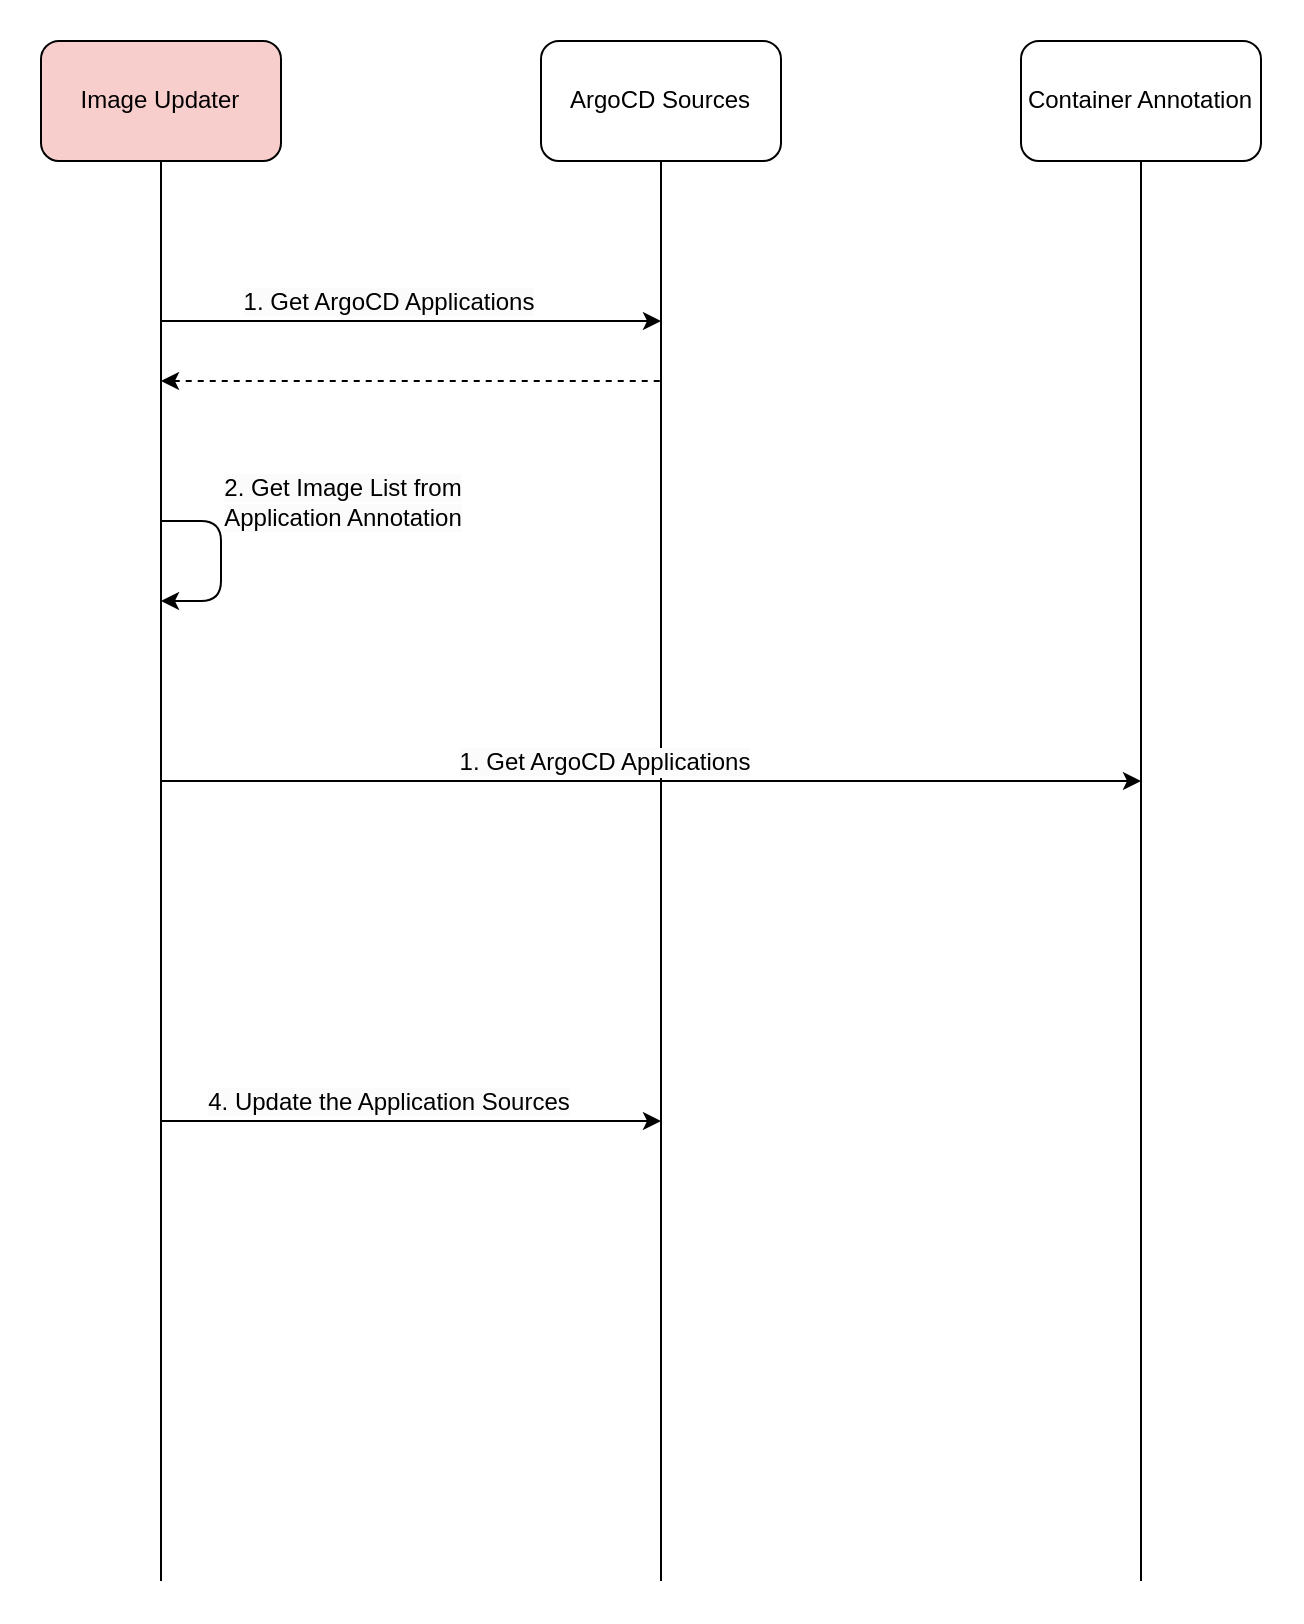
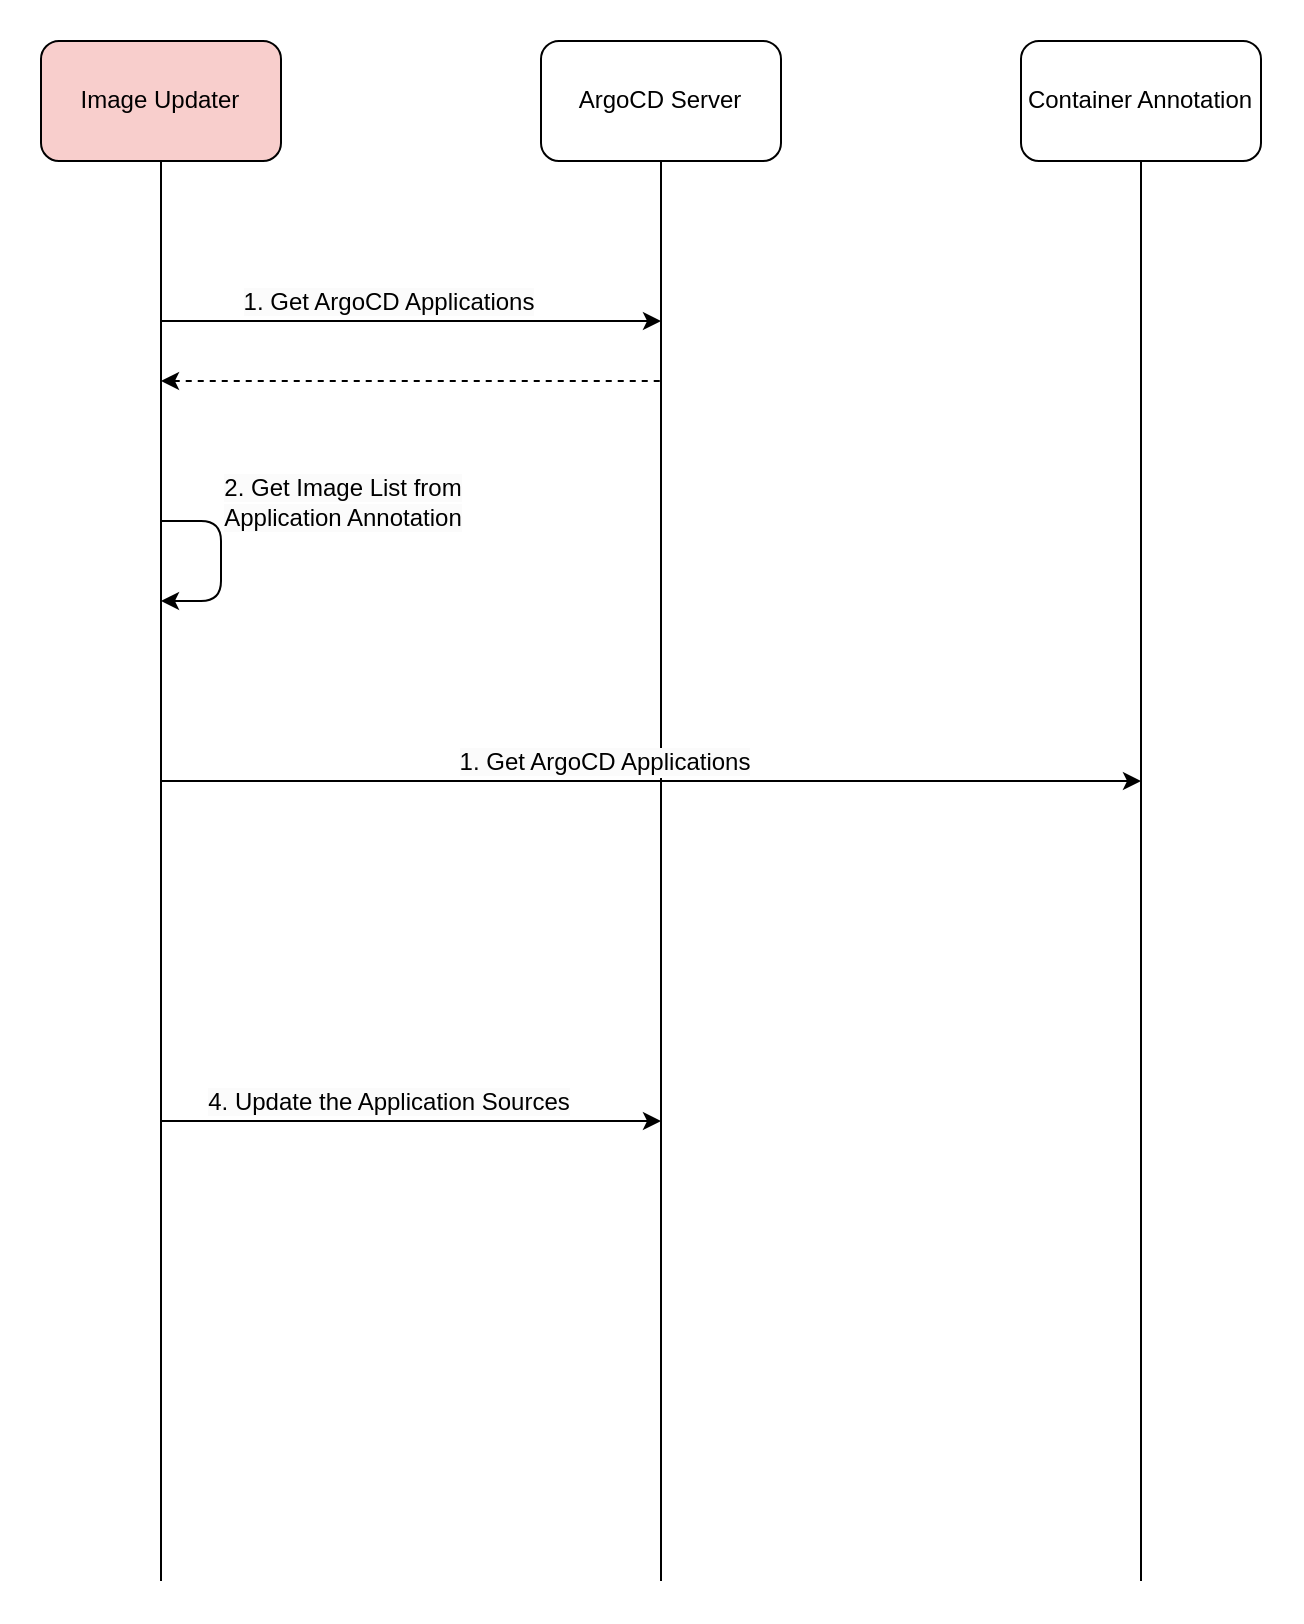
(661, 101) -> (661, 101)
